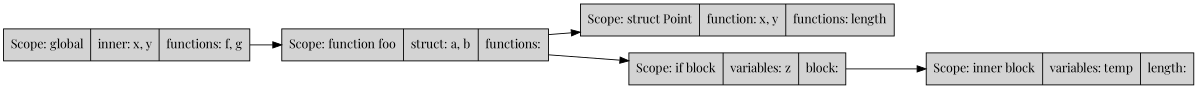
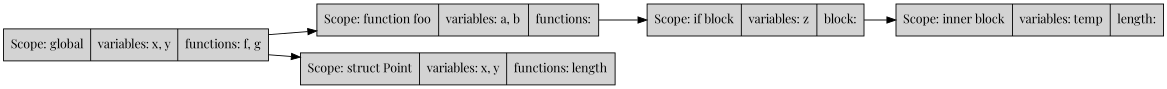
(743, 20) -> (463, 68)
(560, 34) -> (280, 56)
(125, 44) -> (134, 44)
(441, 44) -> (484, 20)
